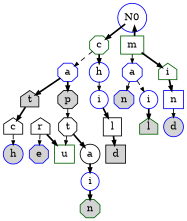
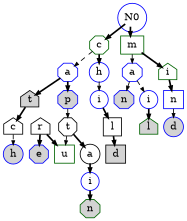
(135, 33) -> (130, 29)
(68, 100) -> (68, 100)
(40, 137) -> (40, 137)
